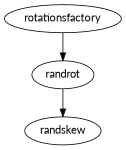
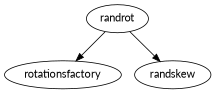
(63, 43) -> (93, 44)
